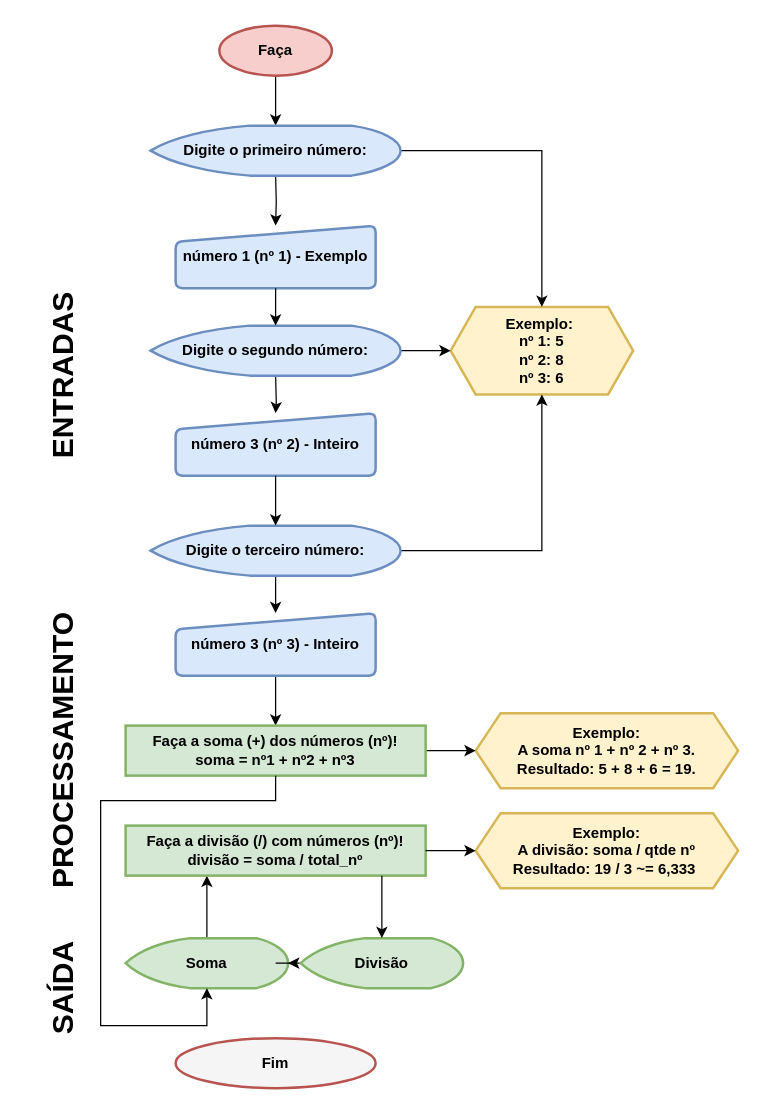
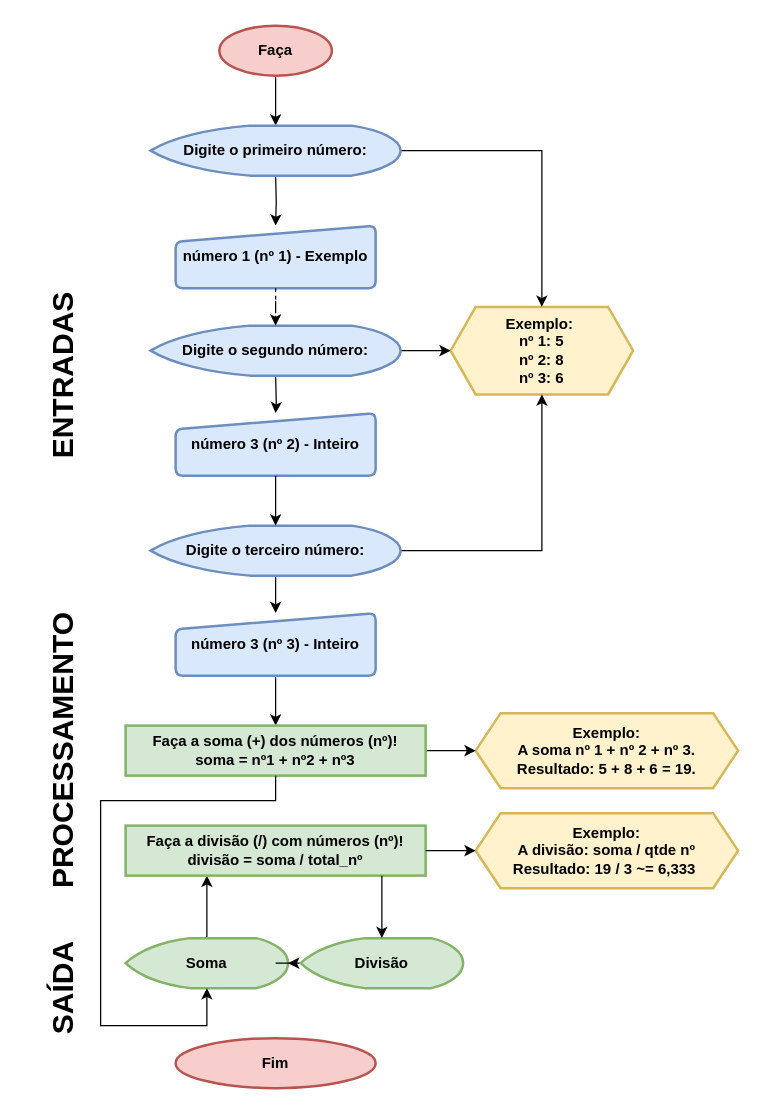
(276, 296) -> (276, 296)
(276, 1063) -> (276, 1063)
